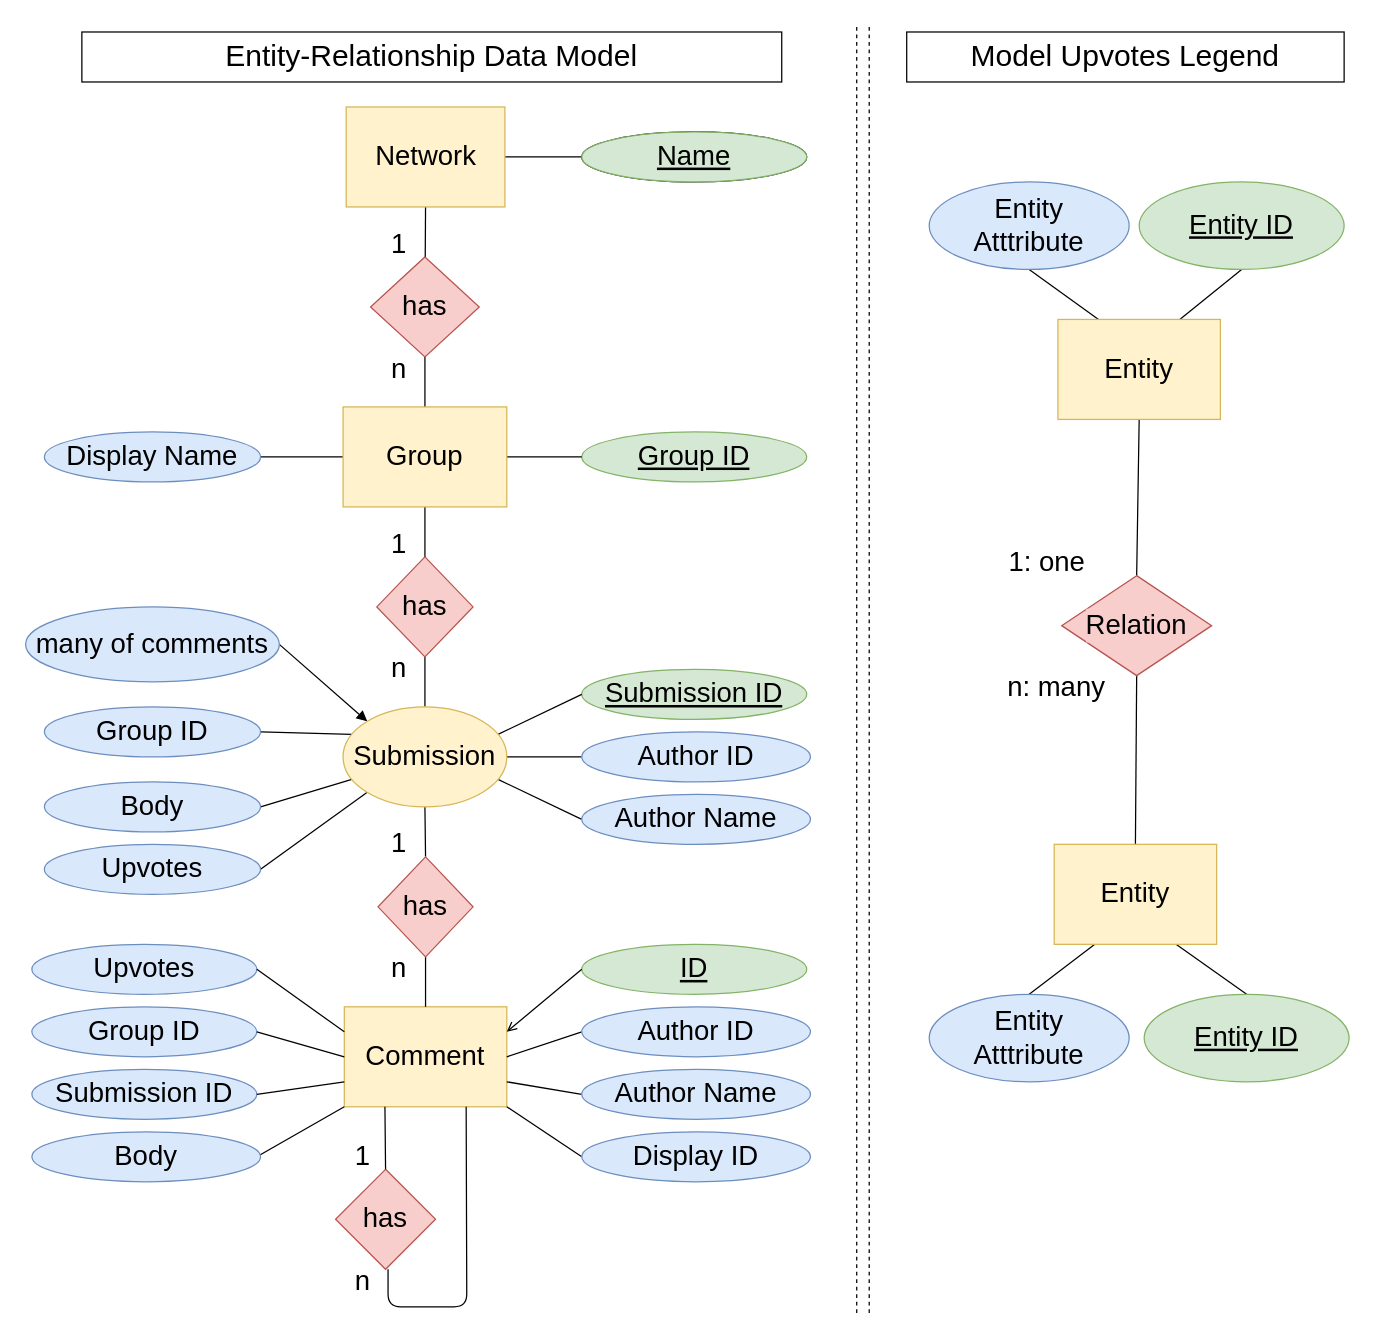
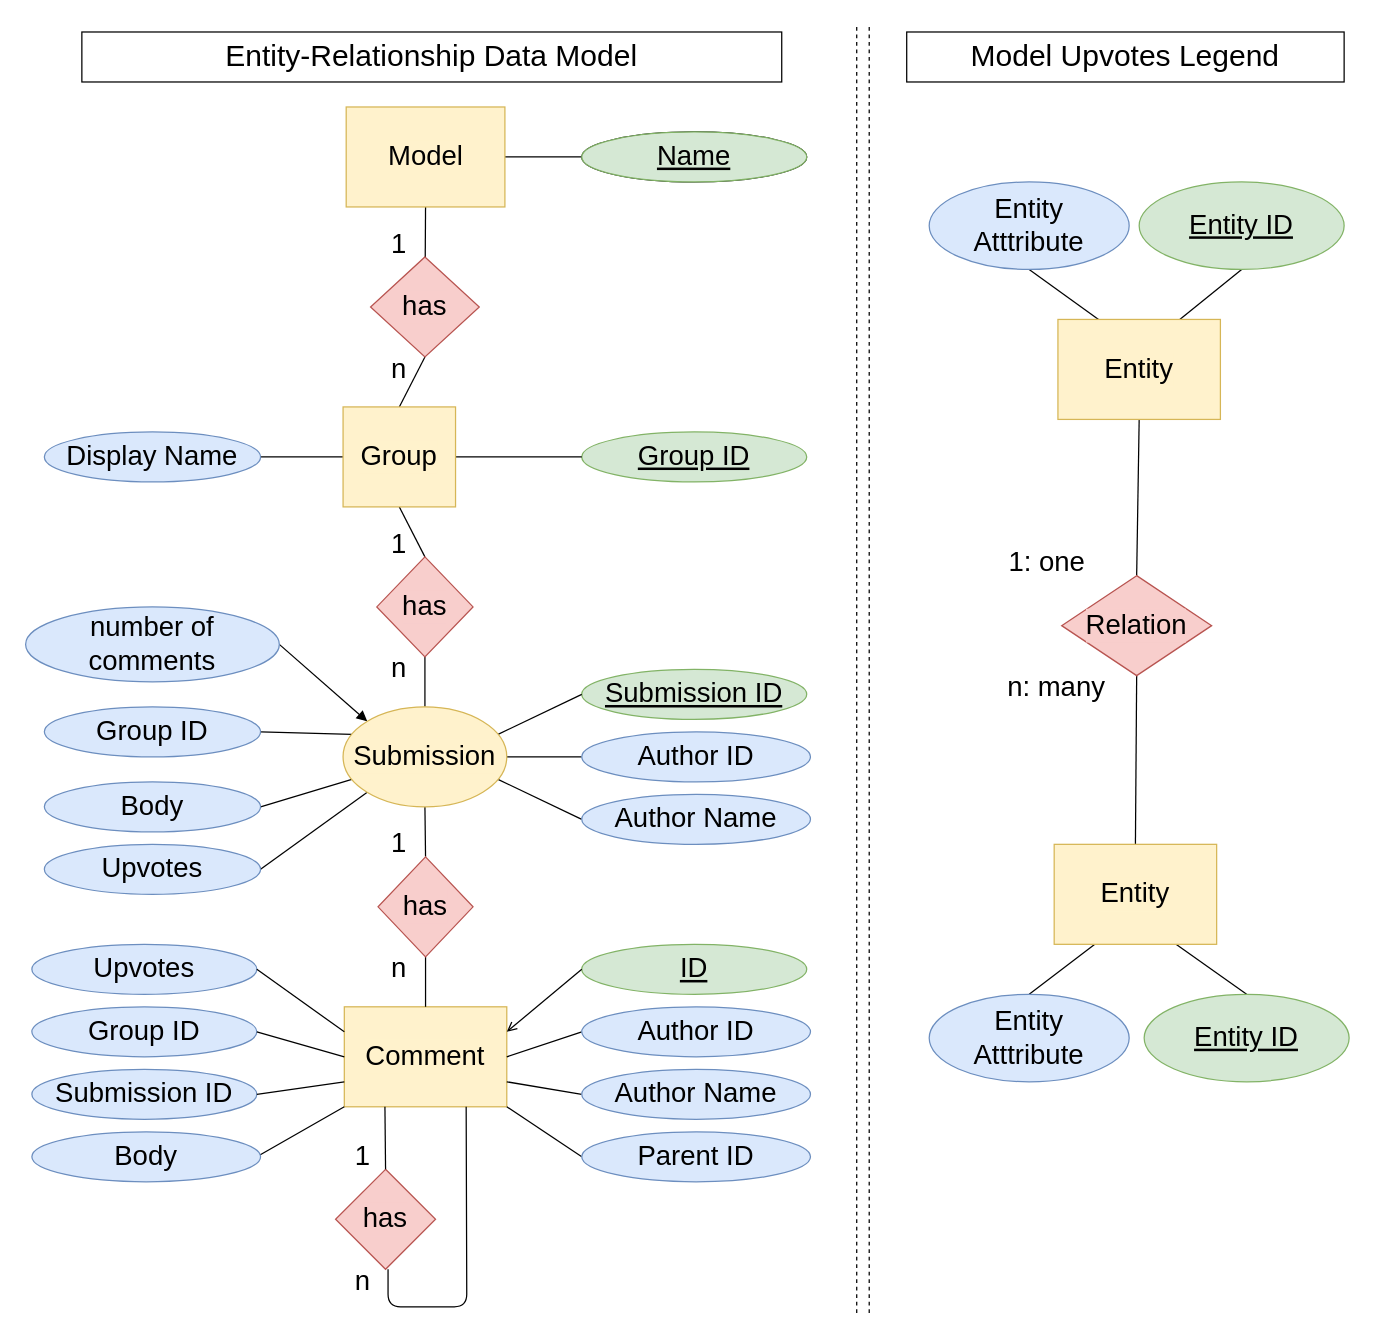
(426, 157) -> (426, 157)
(425, 457) -> (399, 457)
(153, 644) -> (153, 644)
(696, 1157) -> (696, 1157)
